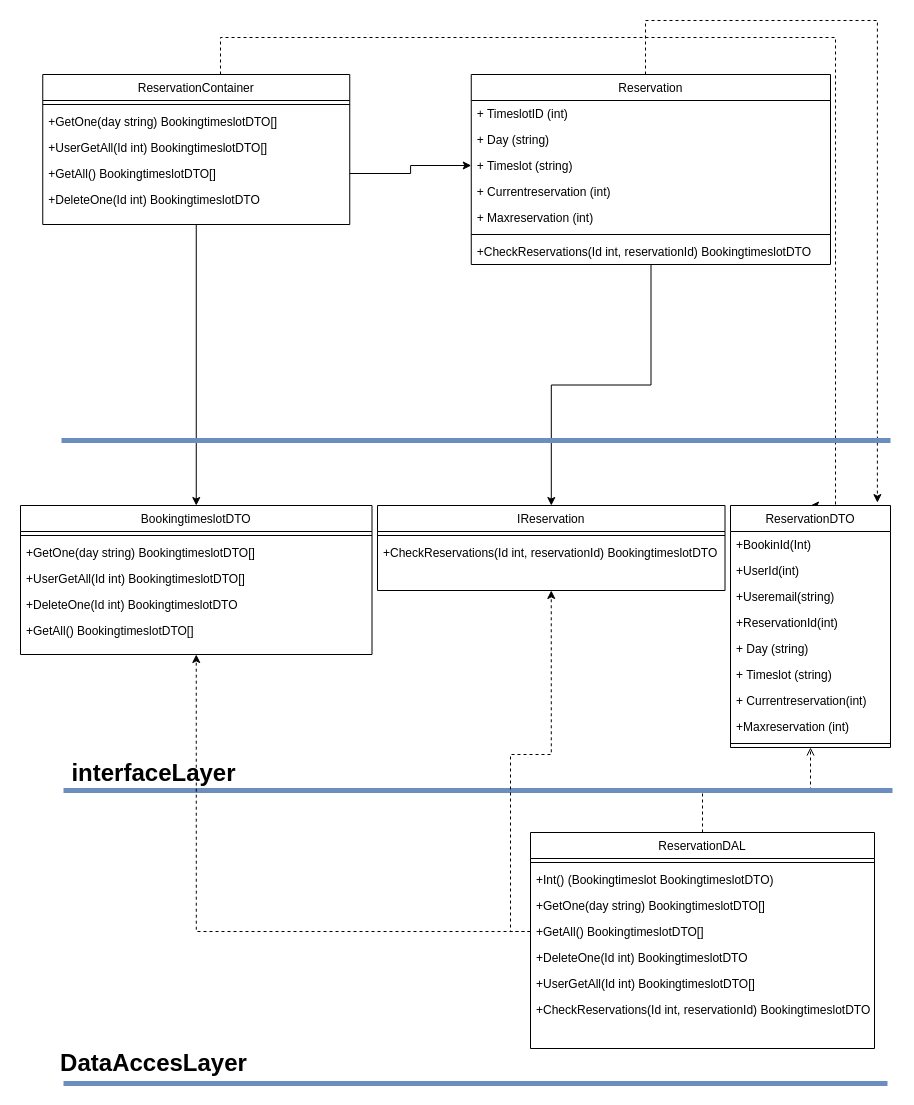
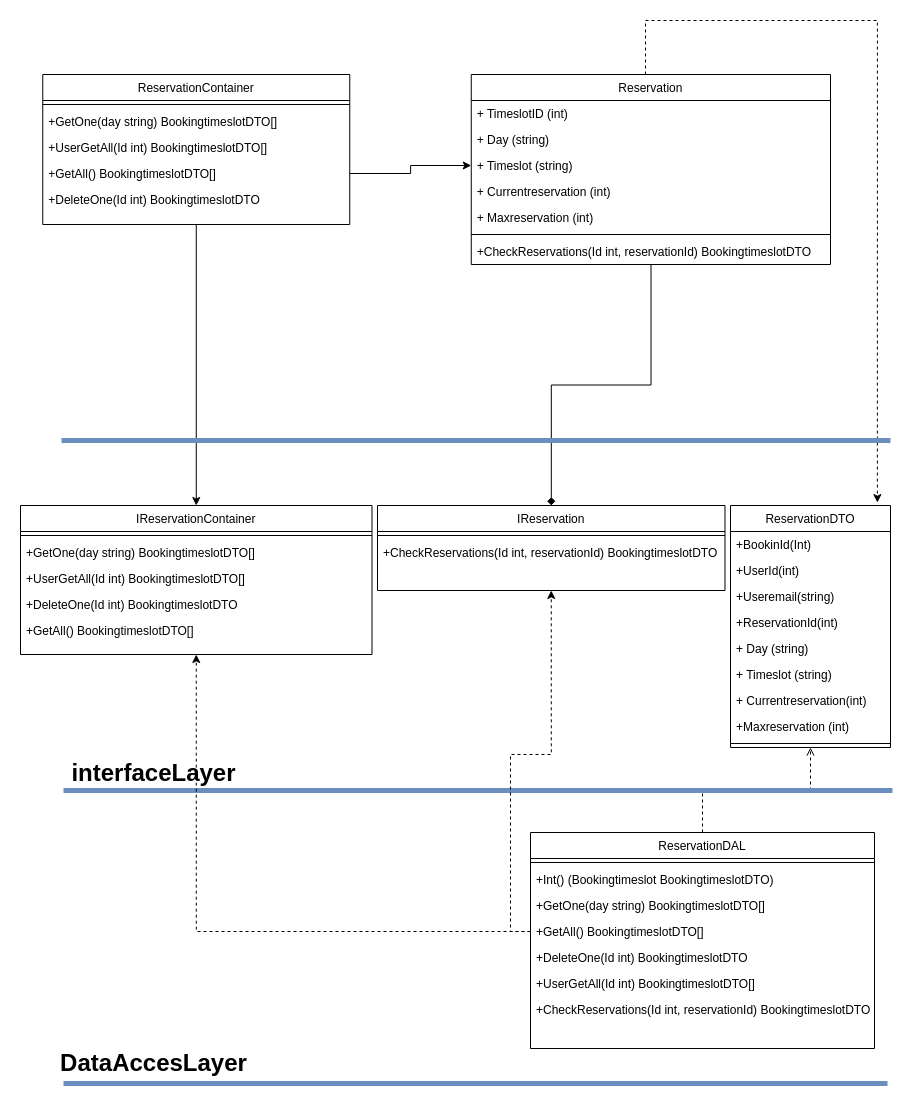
(743, 38) -> none
(551, 497) -> (551, 496)
(196, 519) -> (196, 519)
